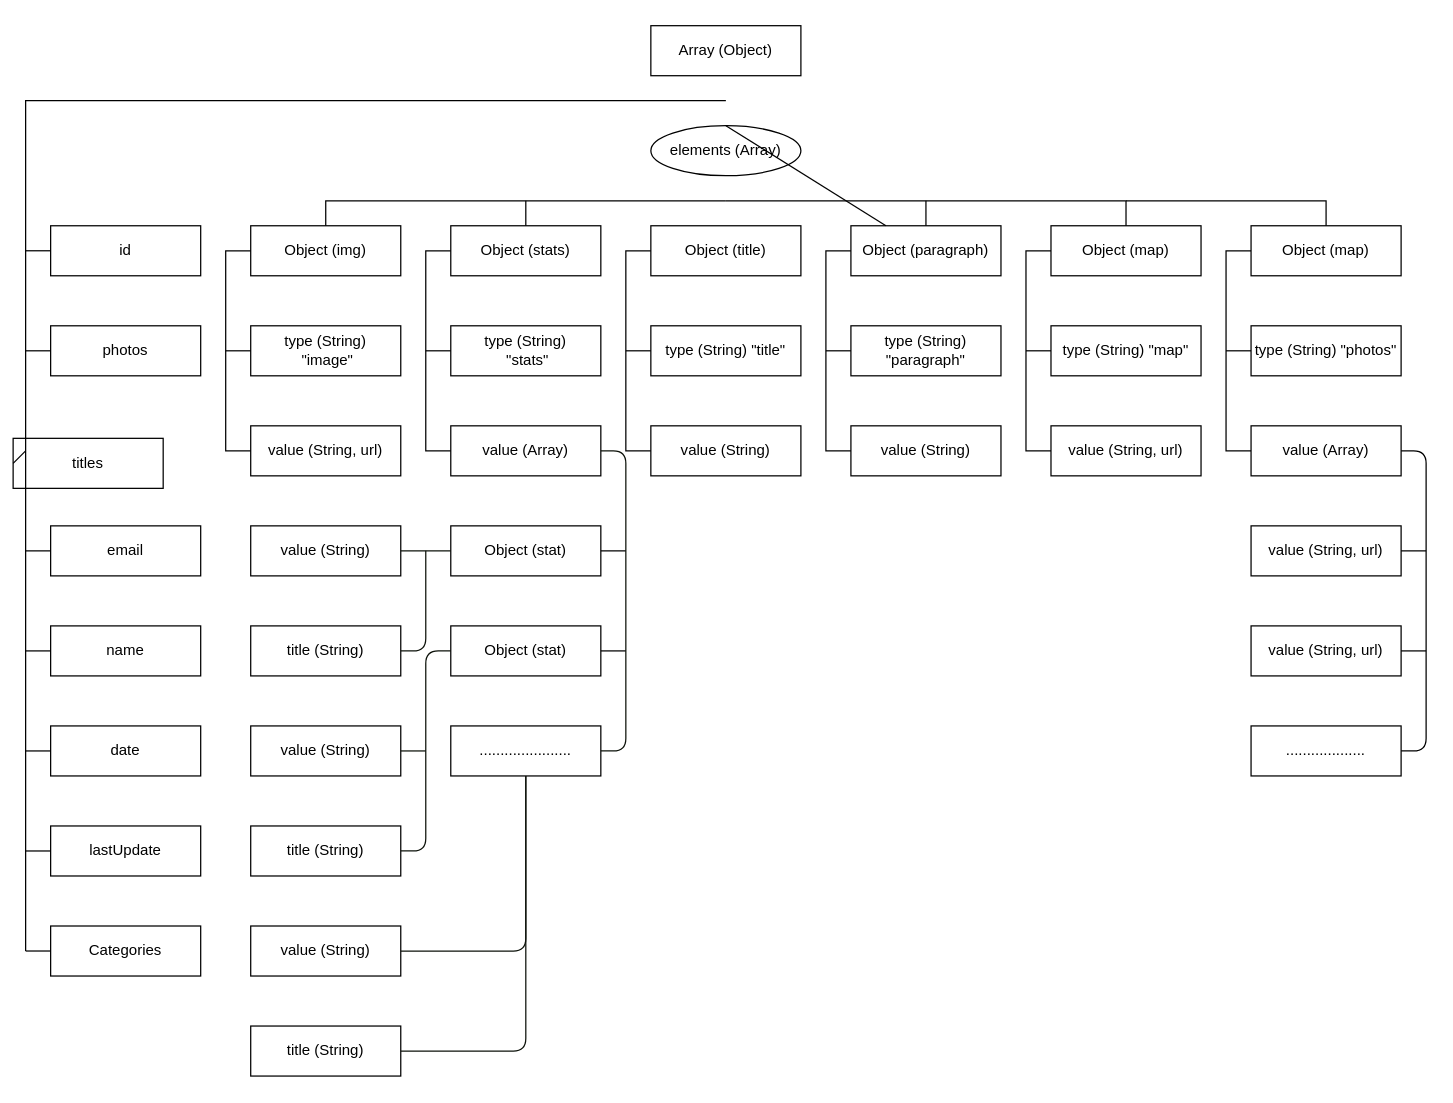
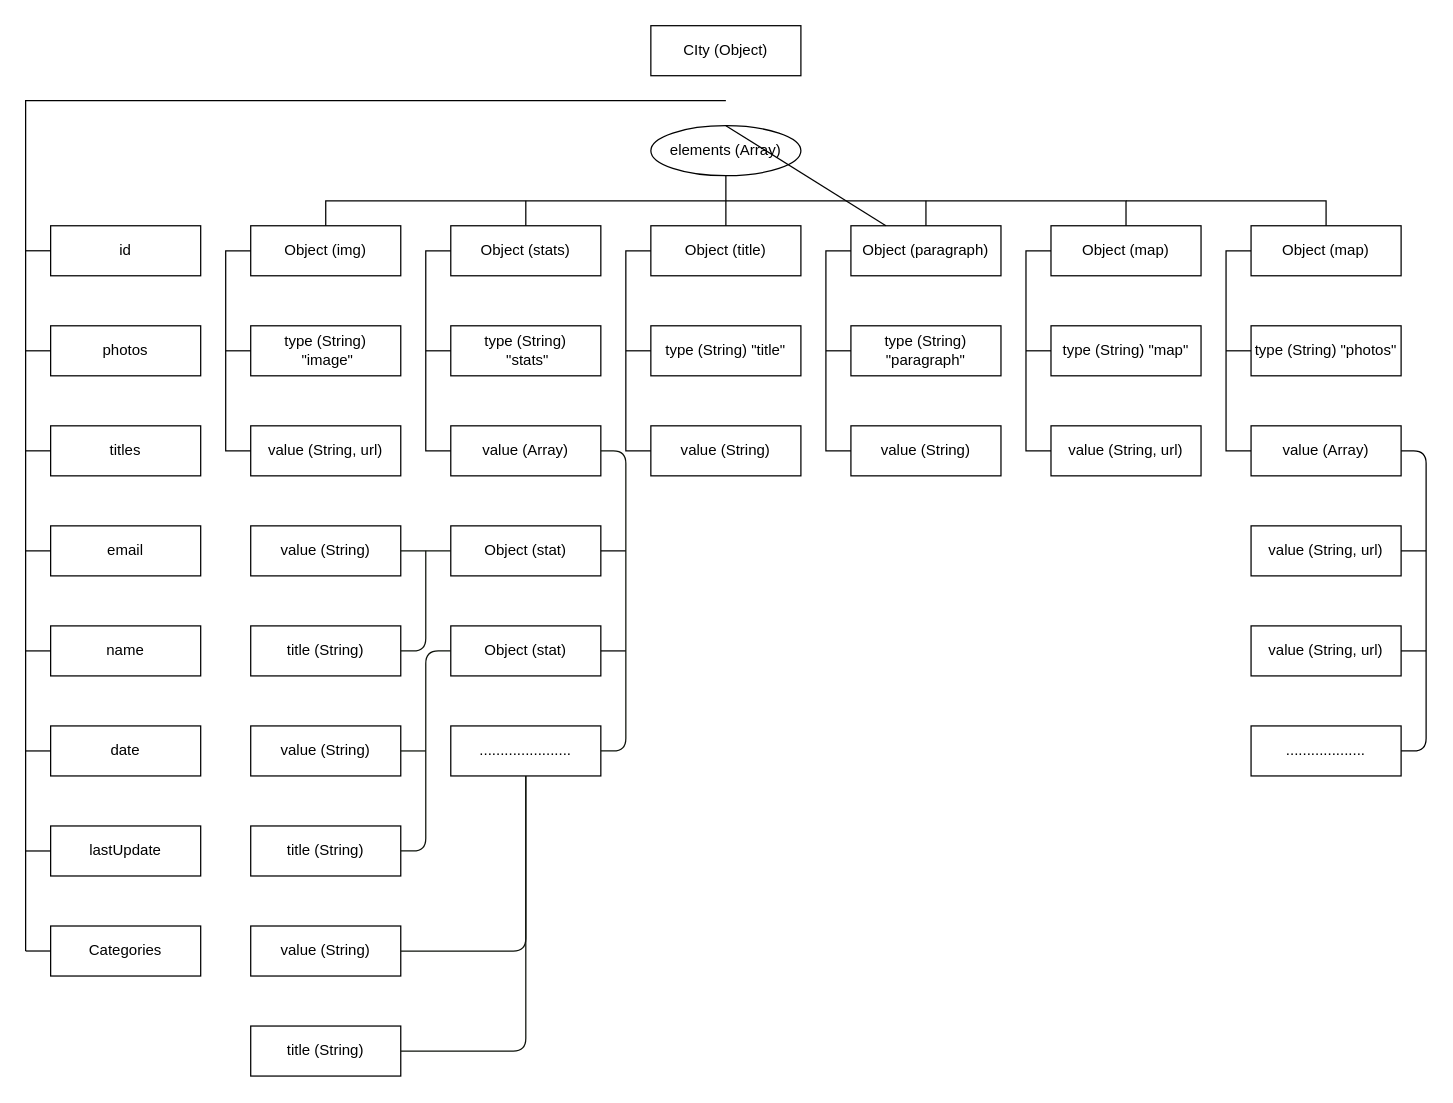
(726, 51) -> (726, 51)
none -> (726, 202)
(88, 463) -> (126, 451)
